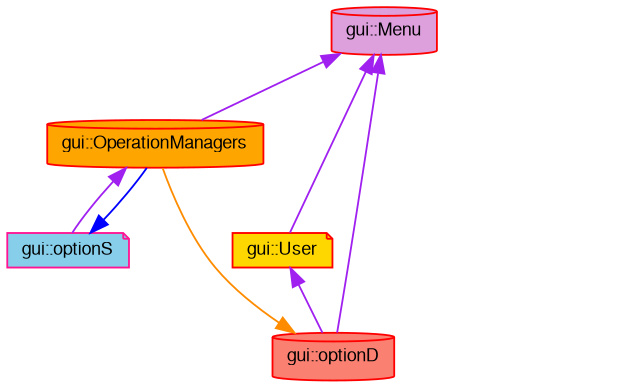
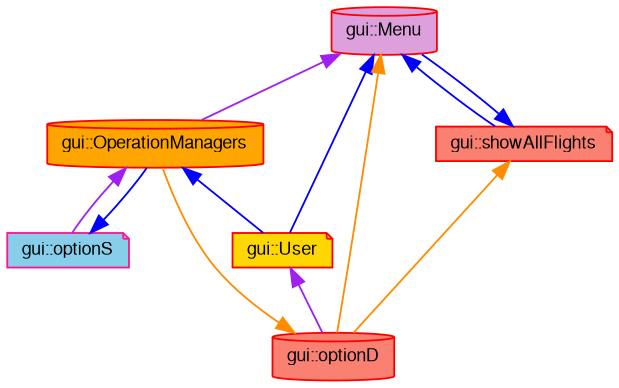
none -> (524, 144)
(328, 152) -> (328, 152)
(358, 203) -> (358, 203)
none -> (230, 206)
